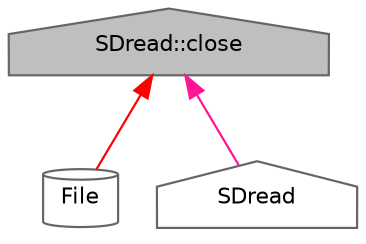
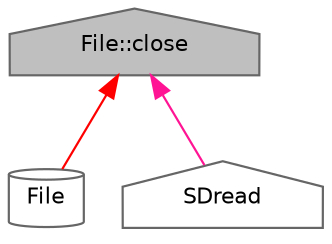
(169, 45) -> (135, 45)
